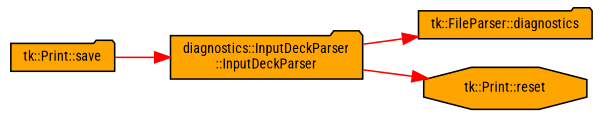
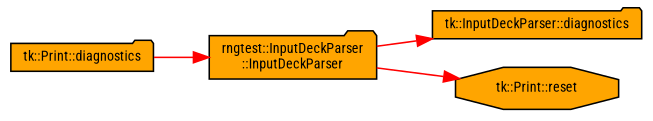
(505, 25) -> (537, 25)
(63, 57) -> (82, 57)
(267, 57) -> (293, 57)
